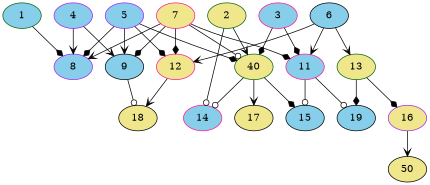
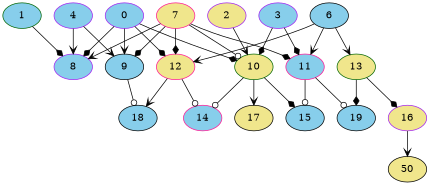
(124, 16) -> (124, 16)
(227, 16) -> (227, 16)
(278, 16) -> (278, 16)
(215, 64) -> (188, 90)
(254, 67) -> (254, 67)
(138, 118) -> (138, 118)
